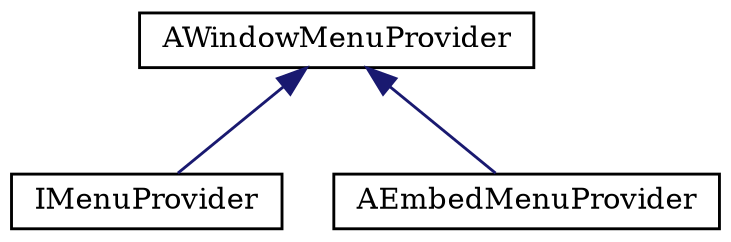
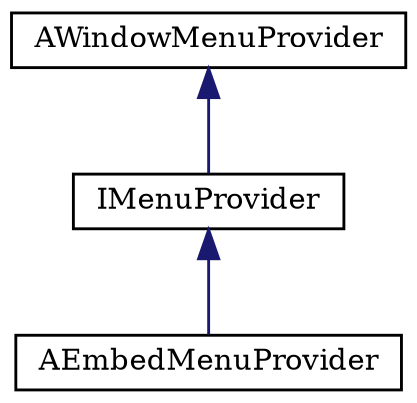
(443, 130) -> (209, 297)
